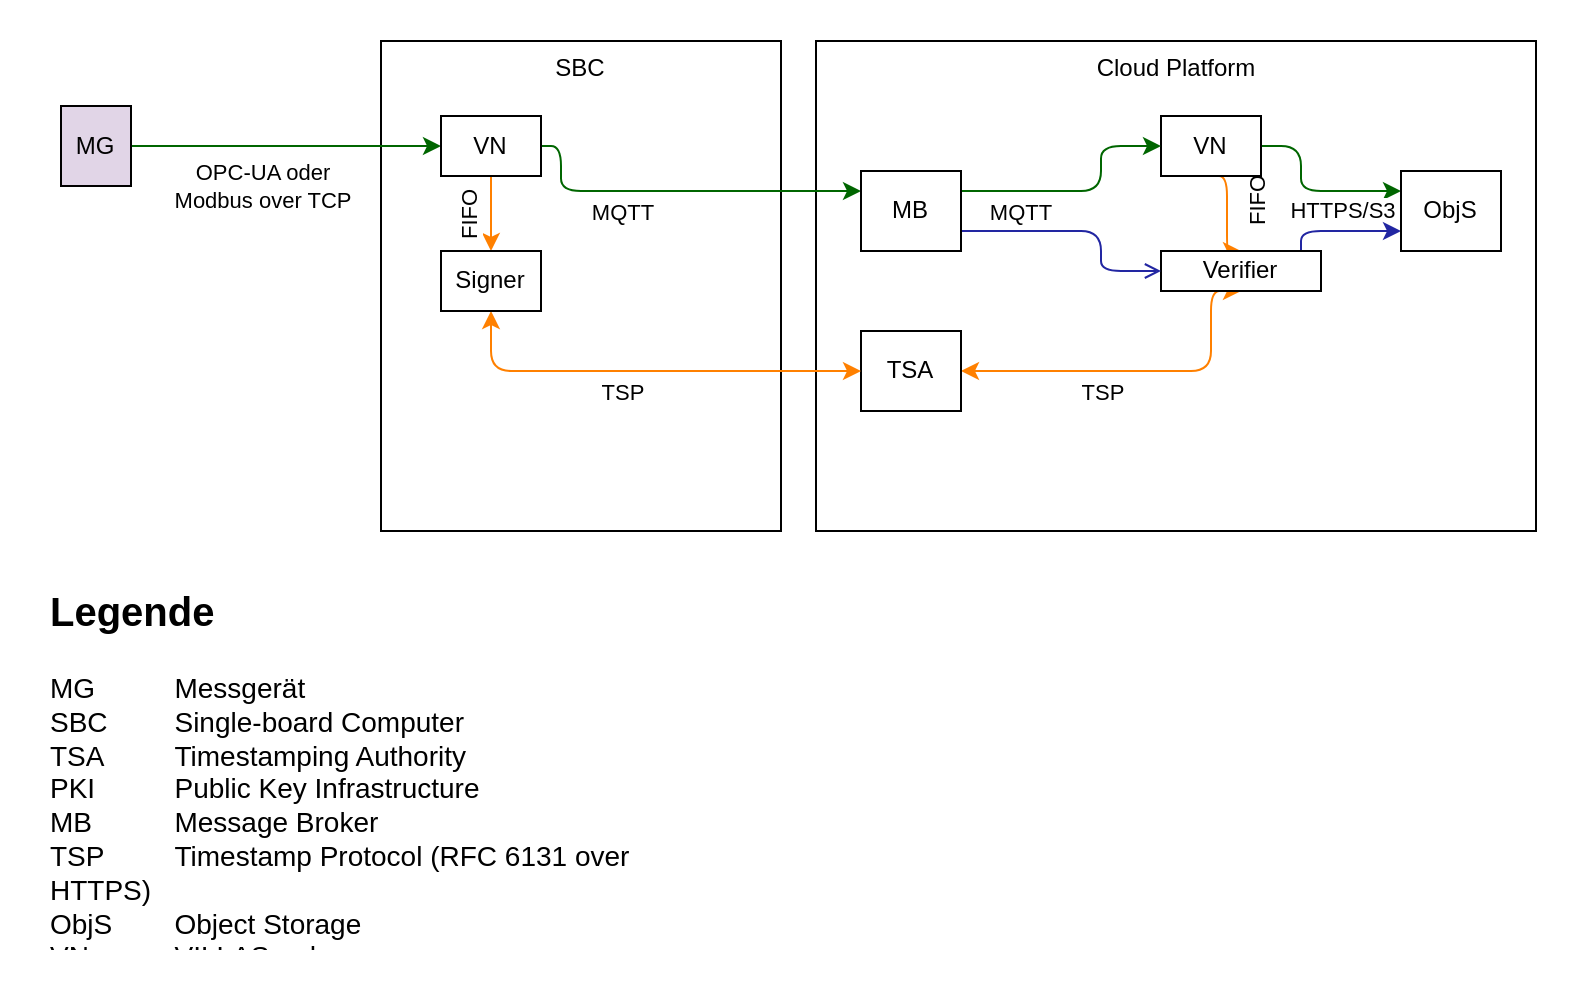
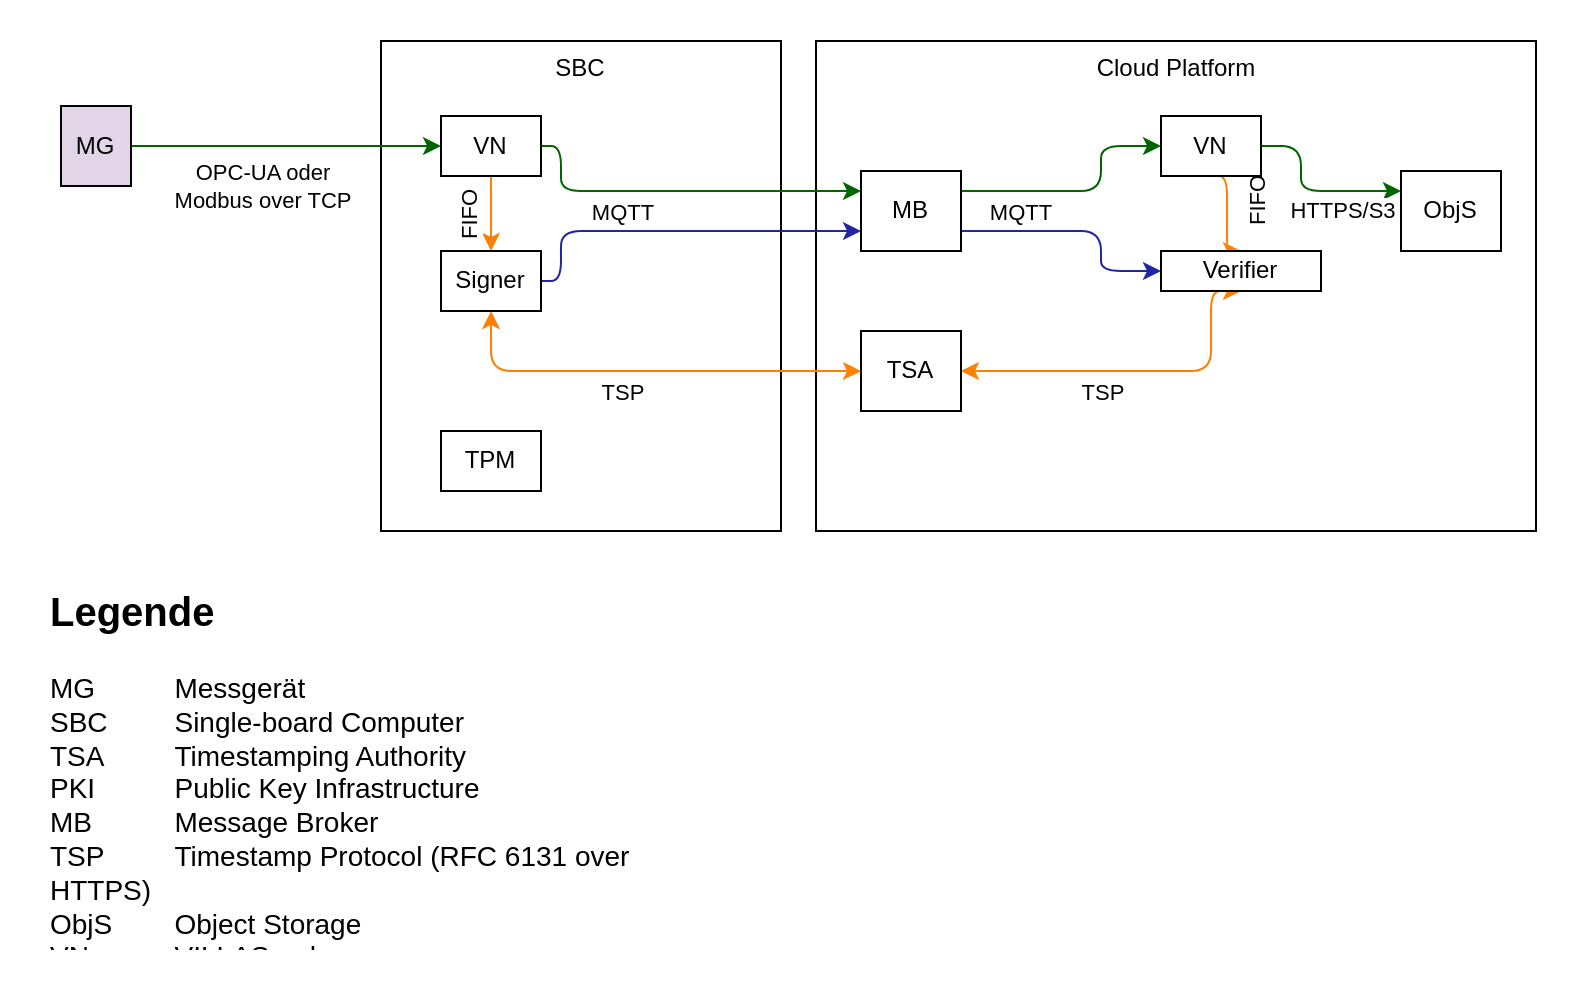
none -> (681, 231)
(1340, 231) -> none
(1149, 271) -> (1146, 271)
none -> (491, 461)
